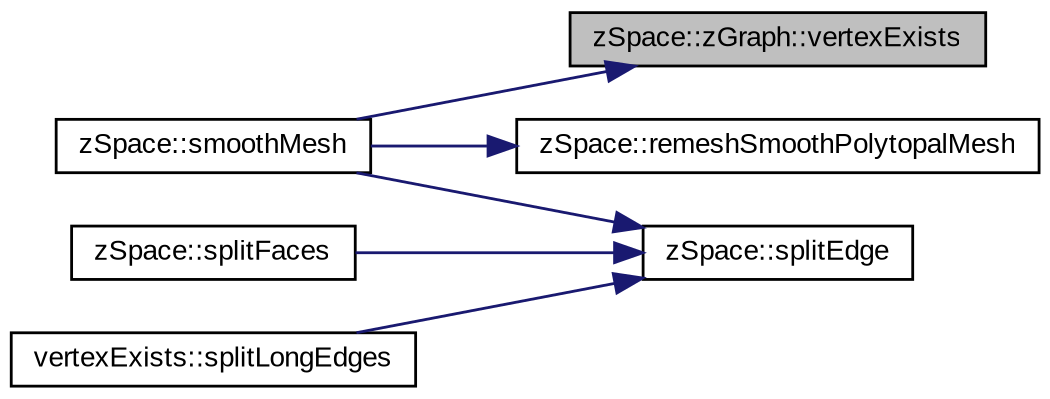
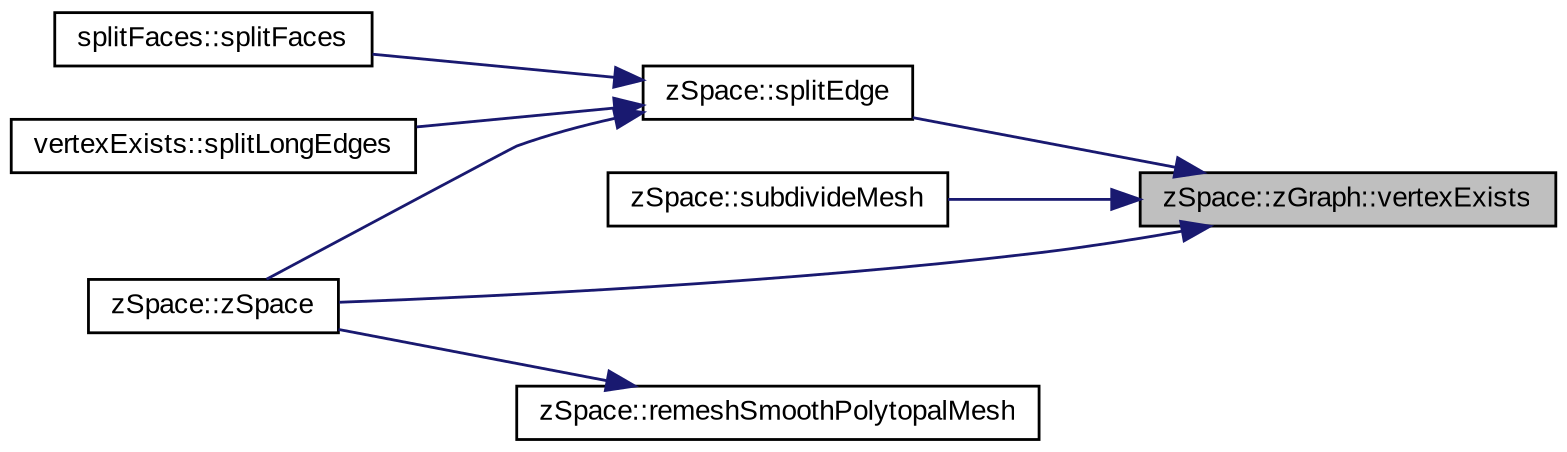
none -> (1044, 142)
(213, 146) -> (213, 306)
none -> (778, 199)
(213, 253) -> (213, 39)
